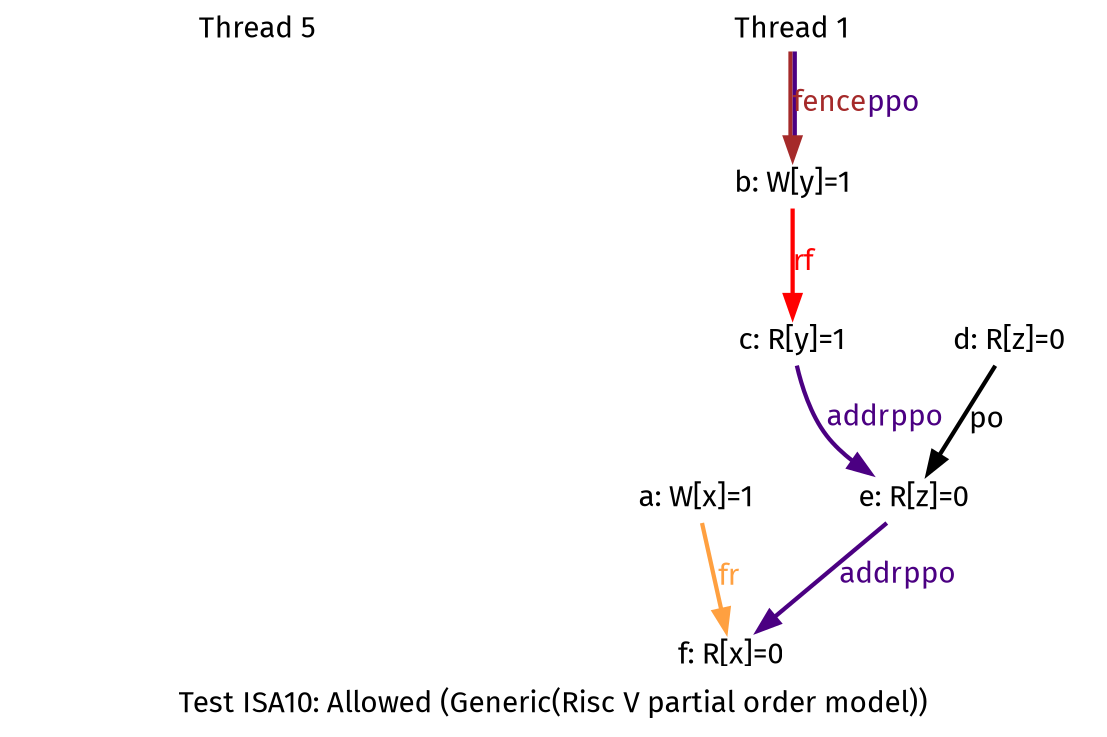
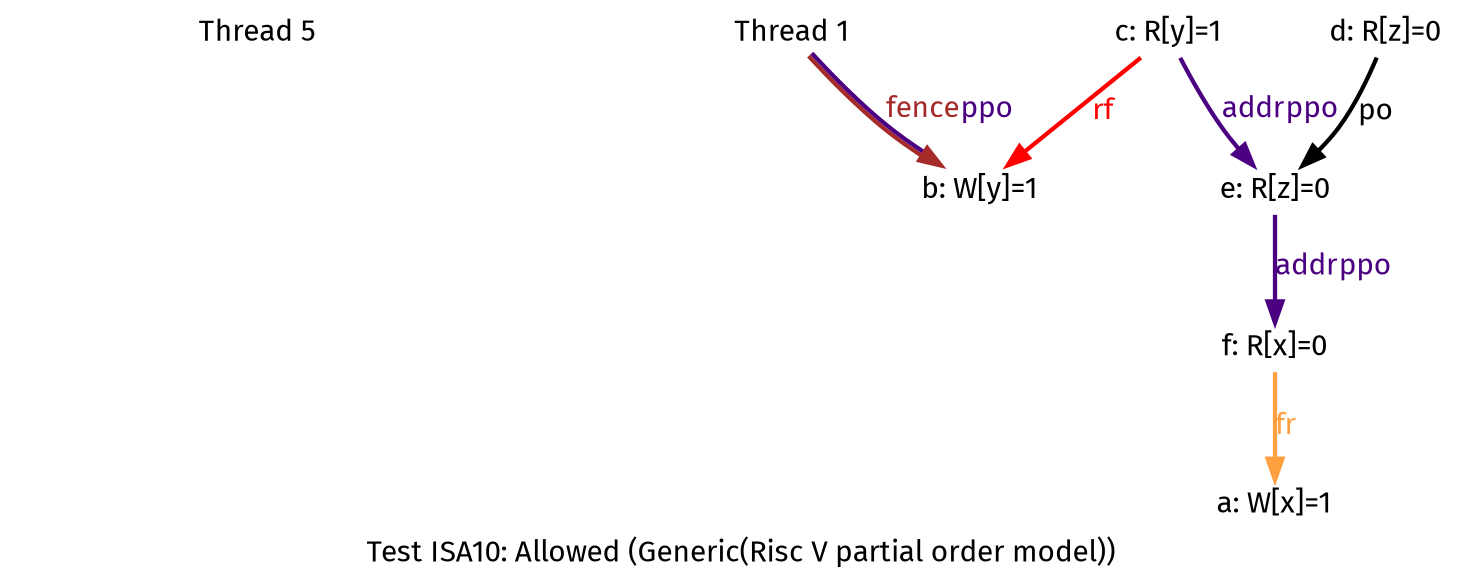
(793, 252) -> (1083, 104)
(712, 566) -> (1275, 415)
